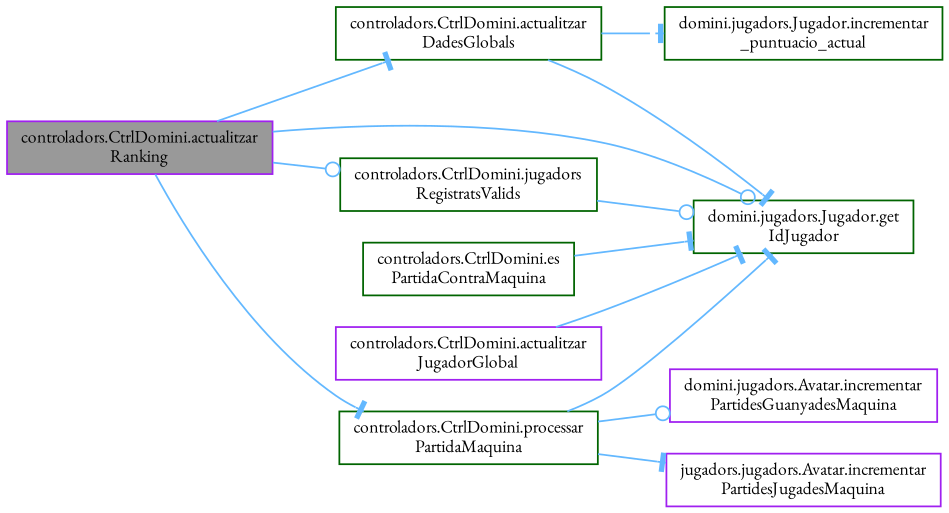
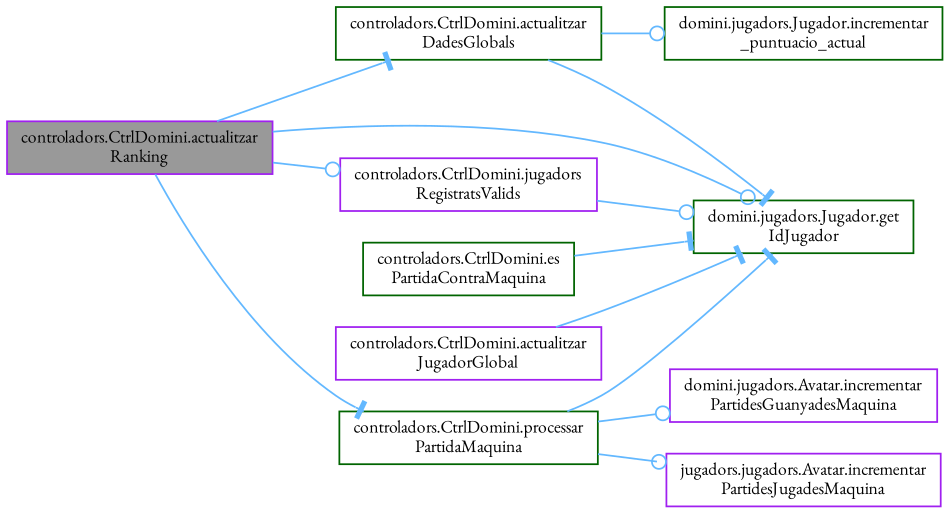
(626, 33) -> (626, 33)
(469, 185) -> (469, 185)
(627, 458) -> (627, 458)
